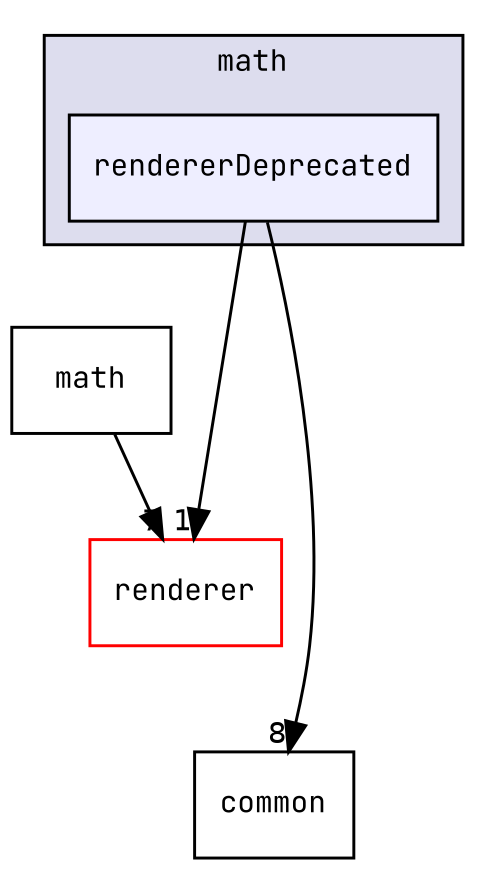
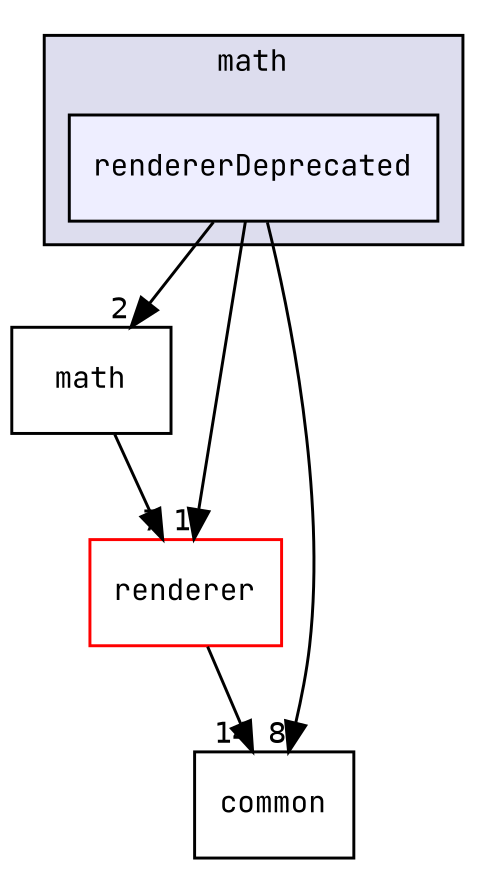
none -> (182, 263)
none -> (224, 685)
